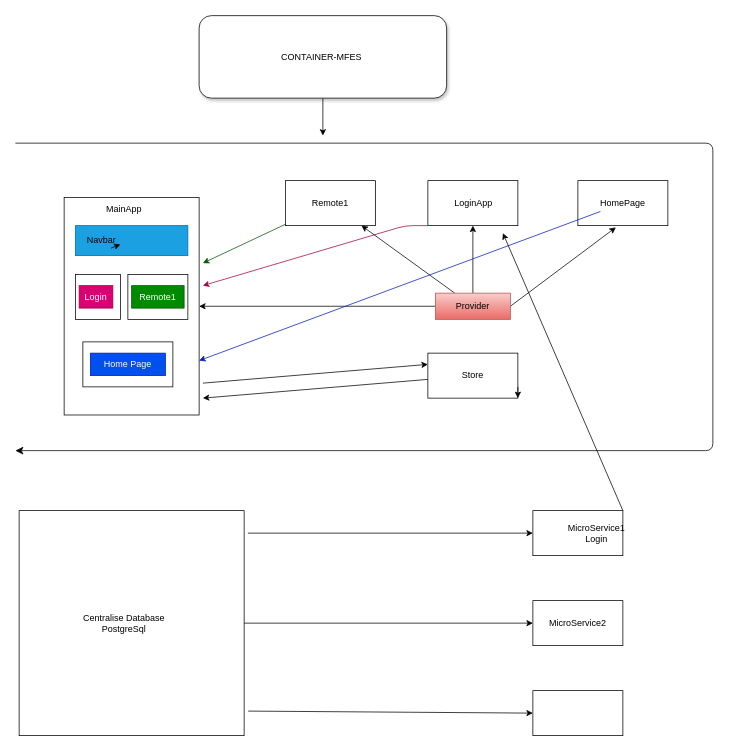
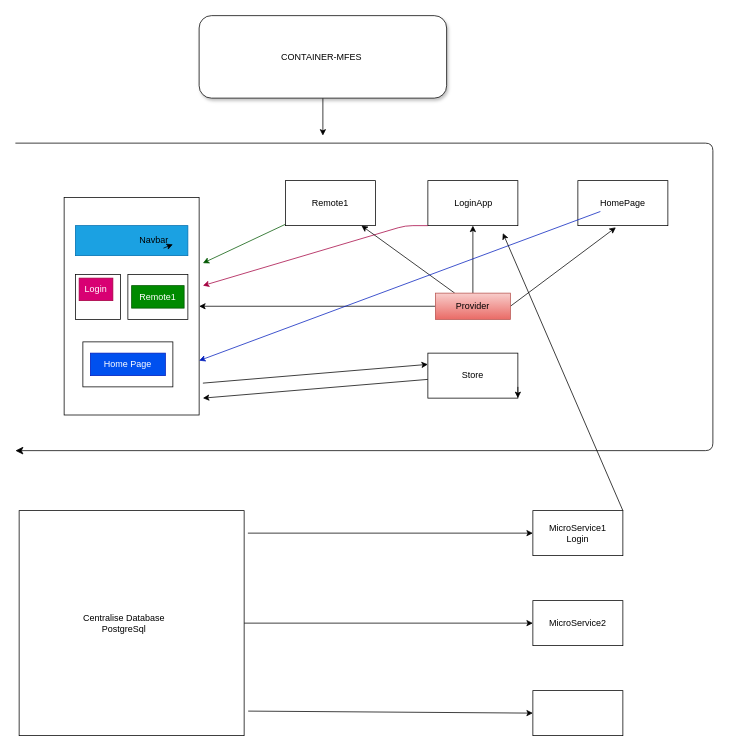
(124, 209) -> none
(102, 240) -> (154, 240)
(96, 297) -> (96, 289)
(597, 533) -> (578, 533)
